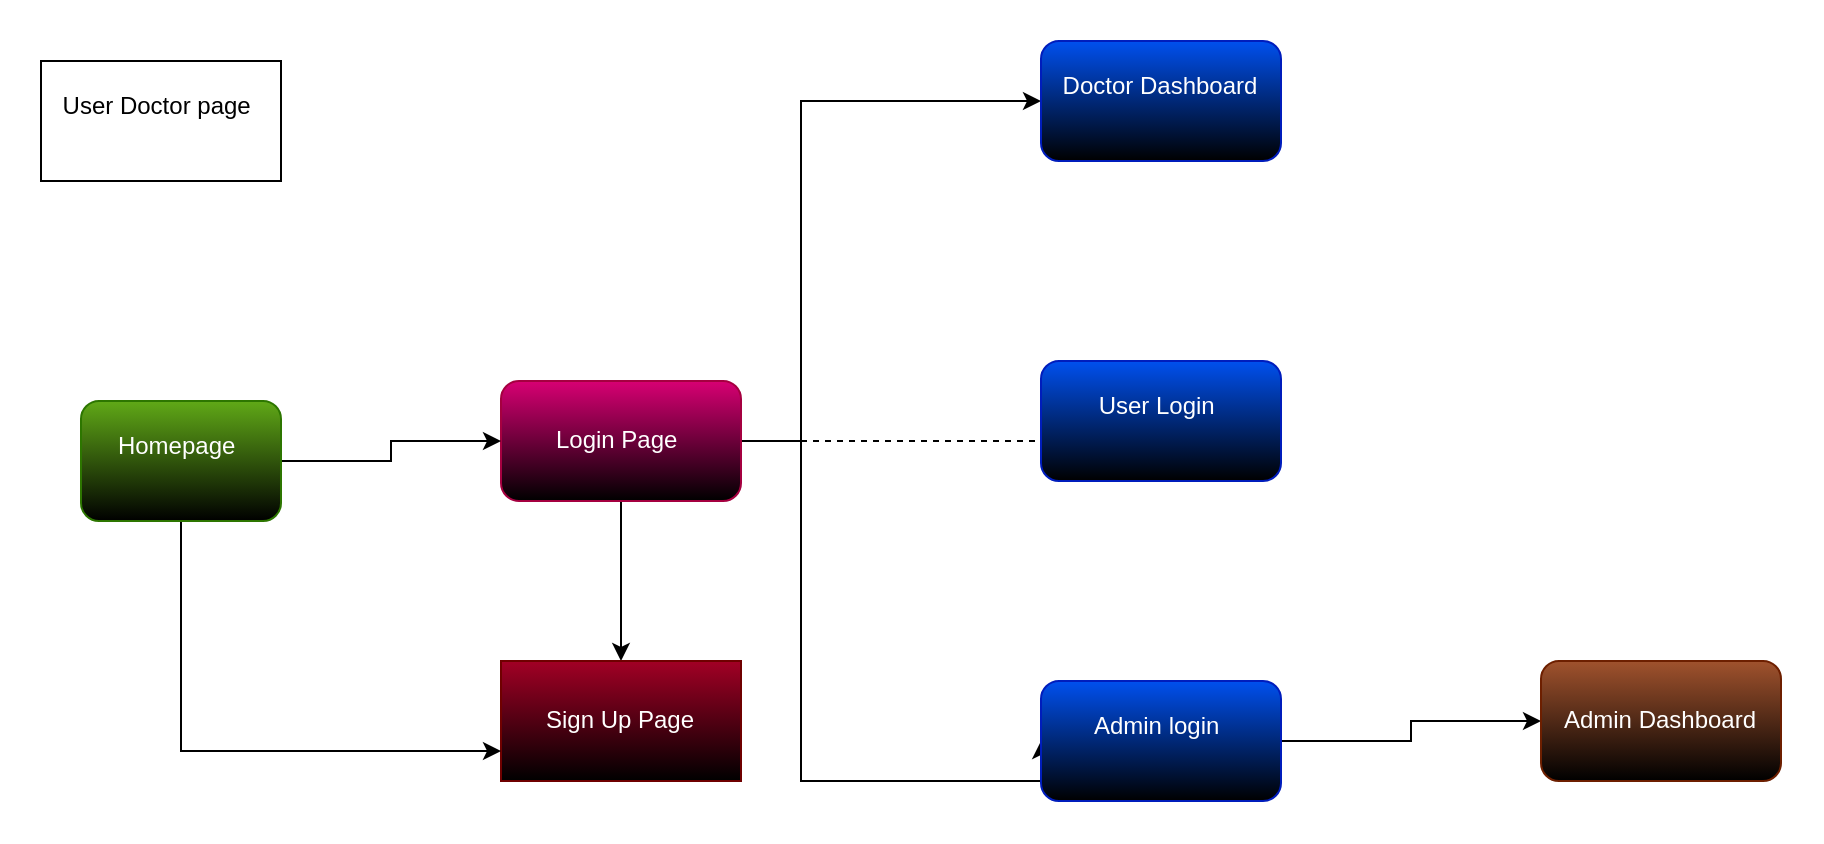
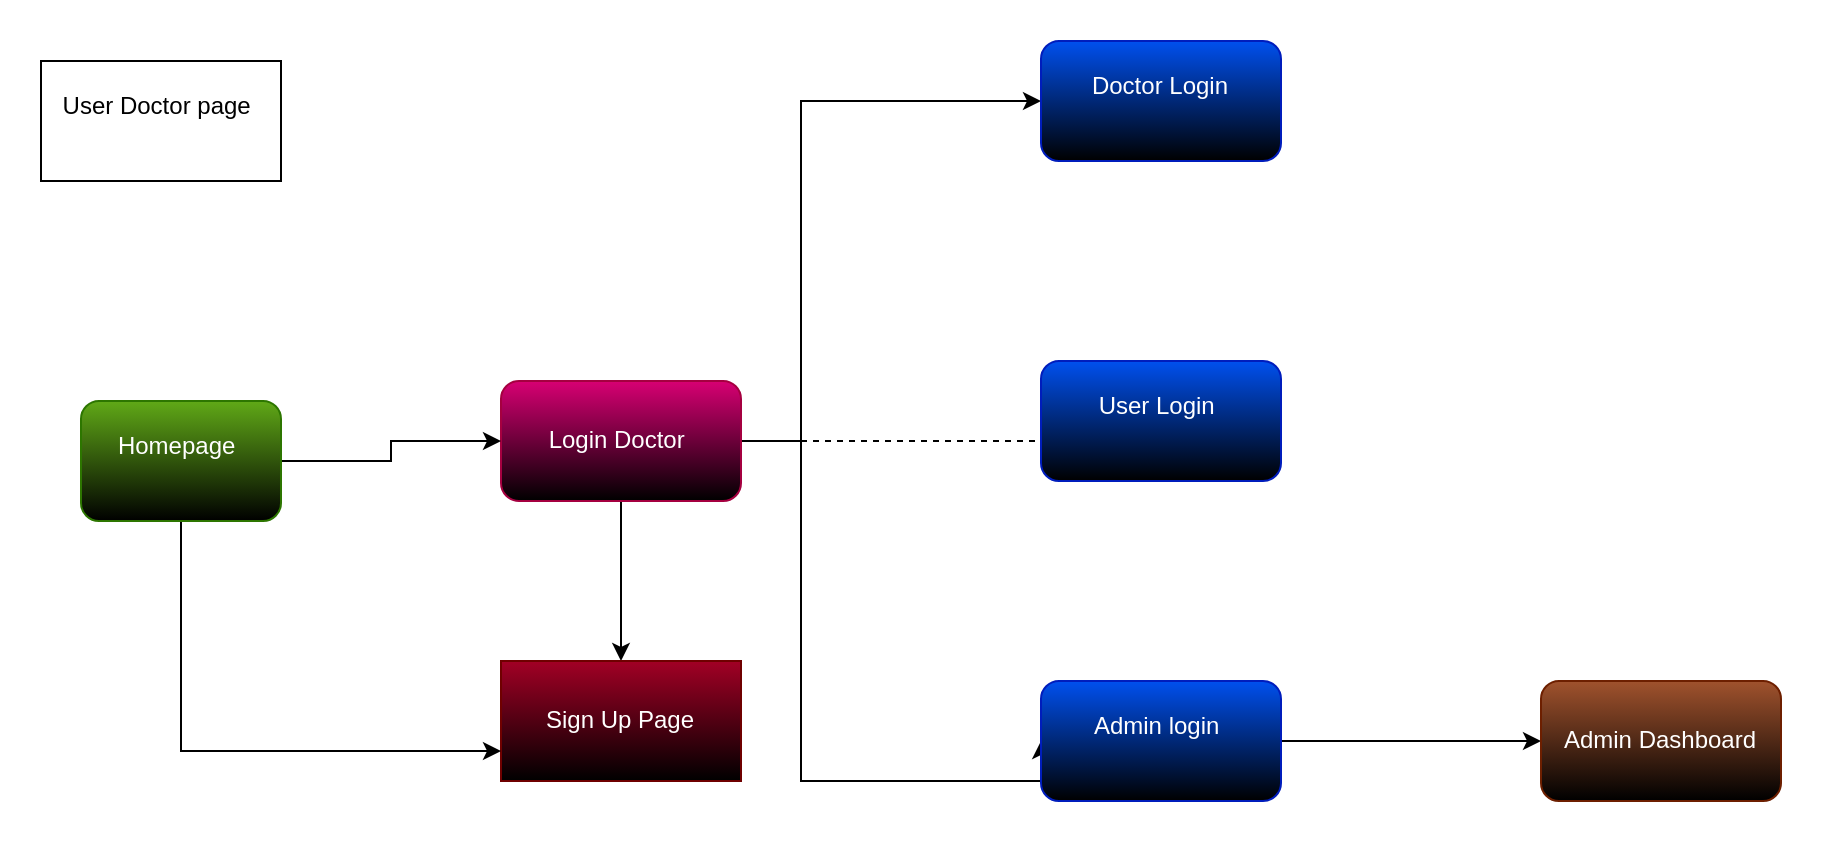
(1161, 101) -> (1161, 101)
(621, 441) -> (621, 441)
(1661, 721) -> (1661, 741)
